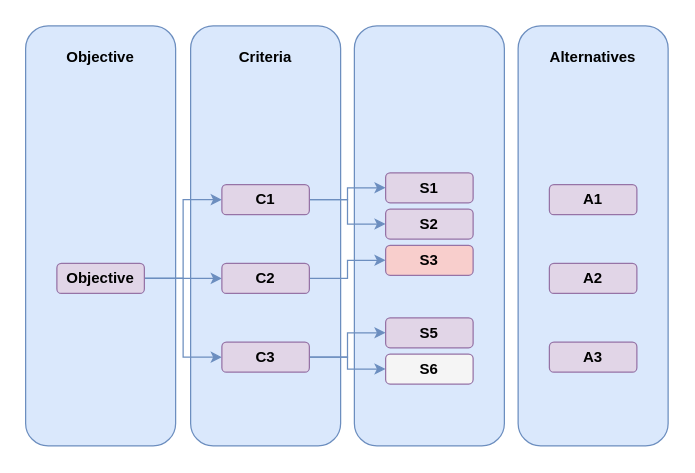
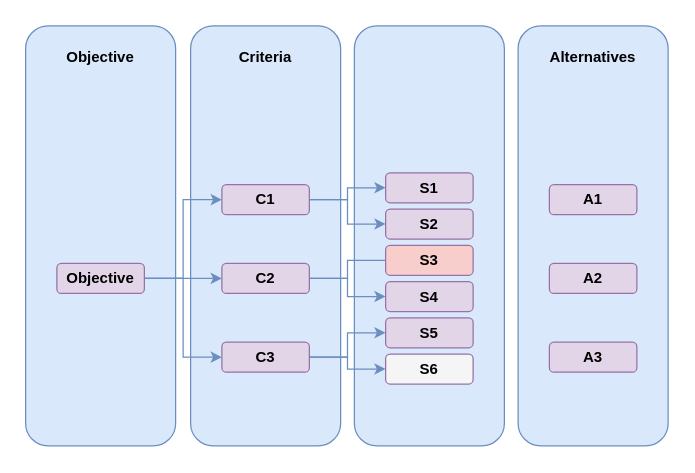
(376, 260) -> (379, 260)
none -> (354, 296)
none -> (429, 296)
